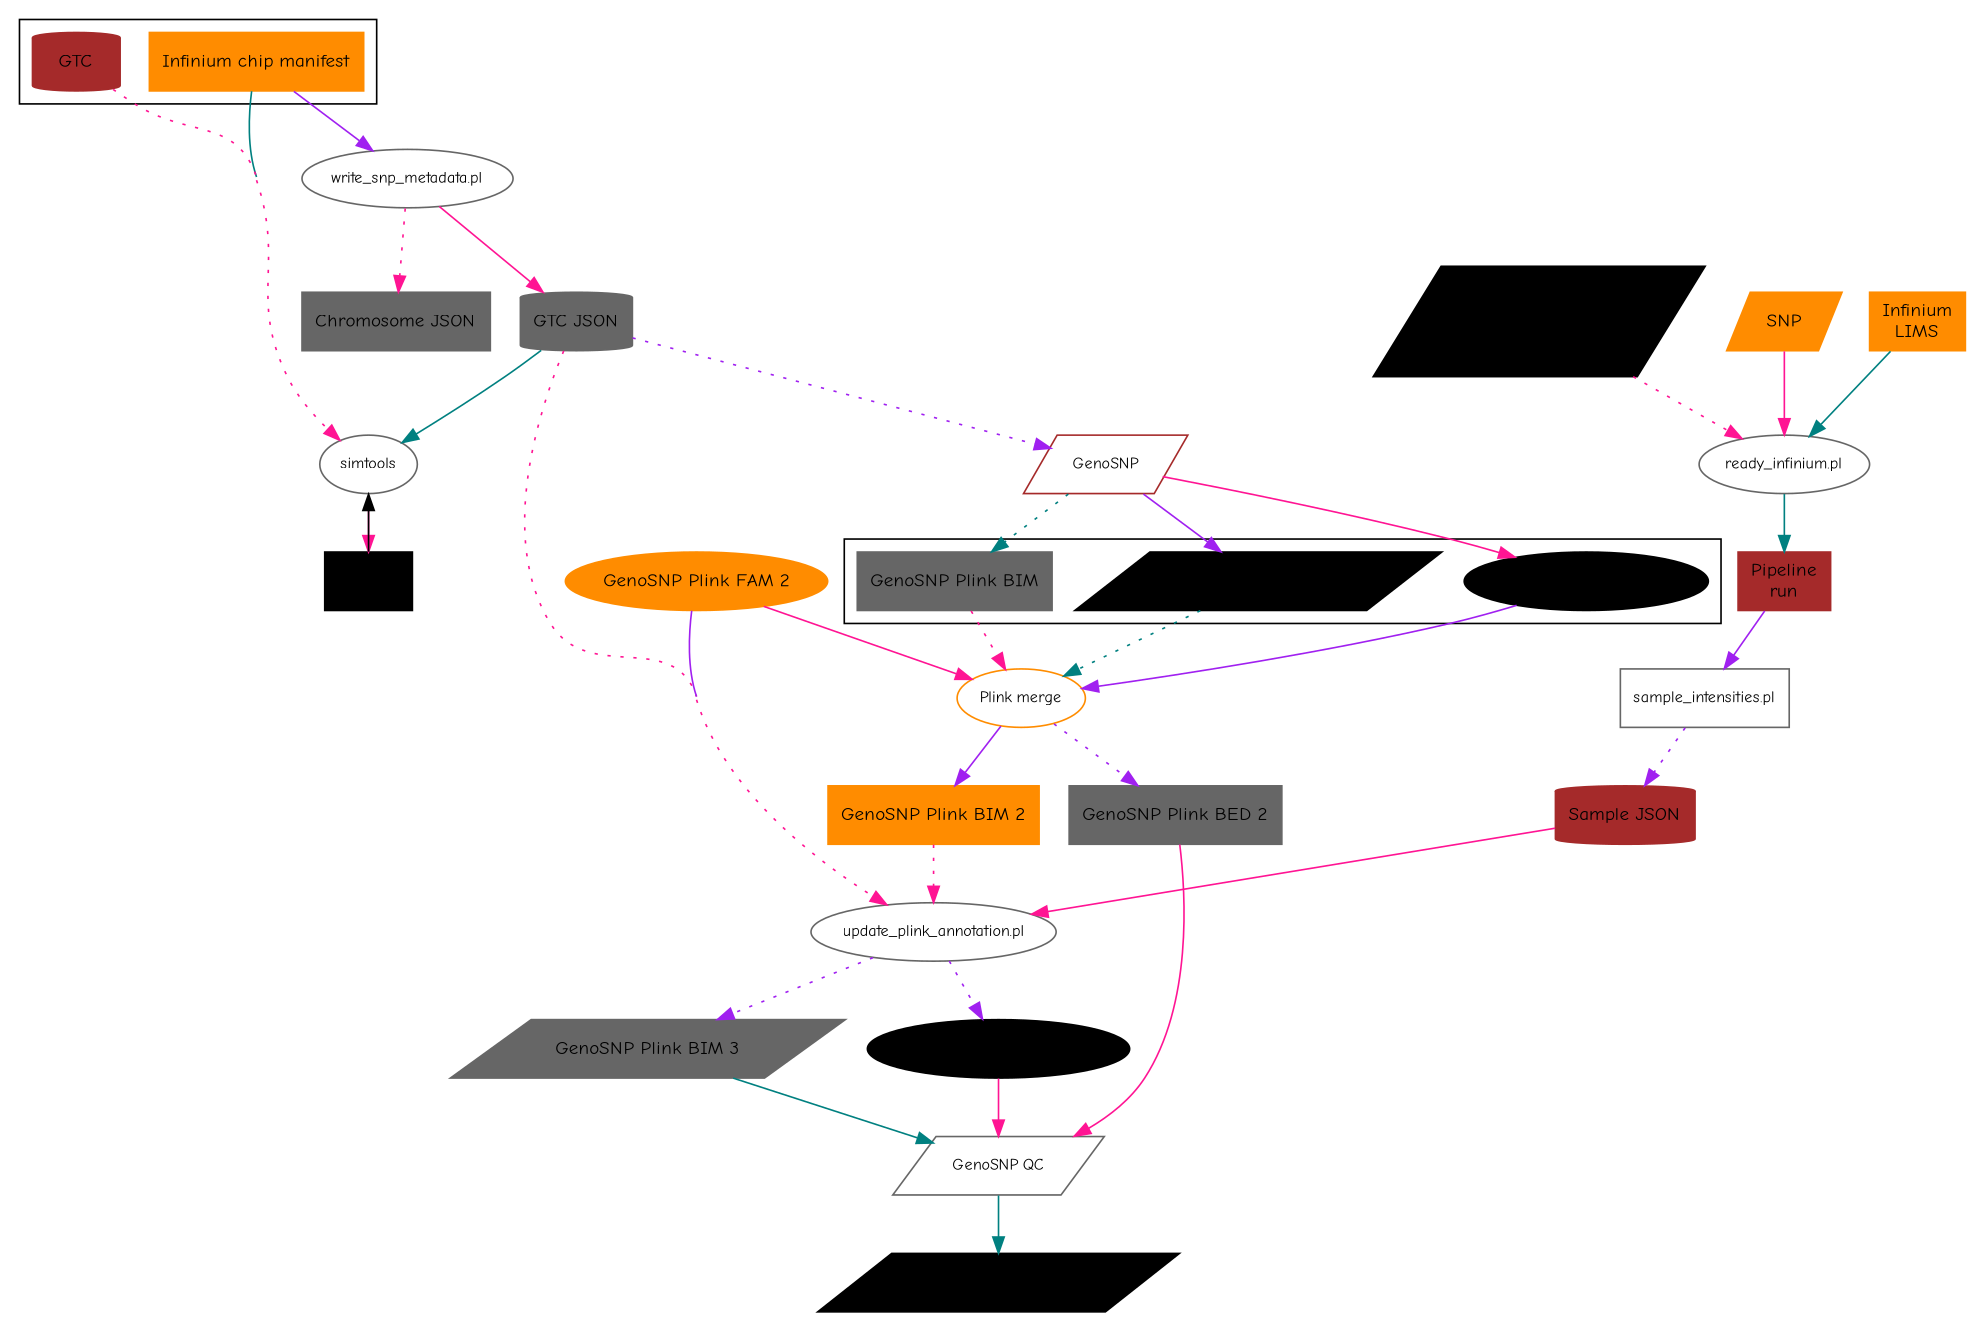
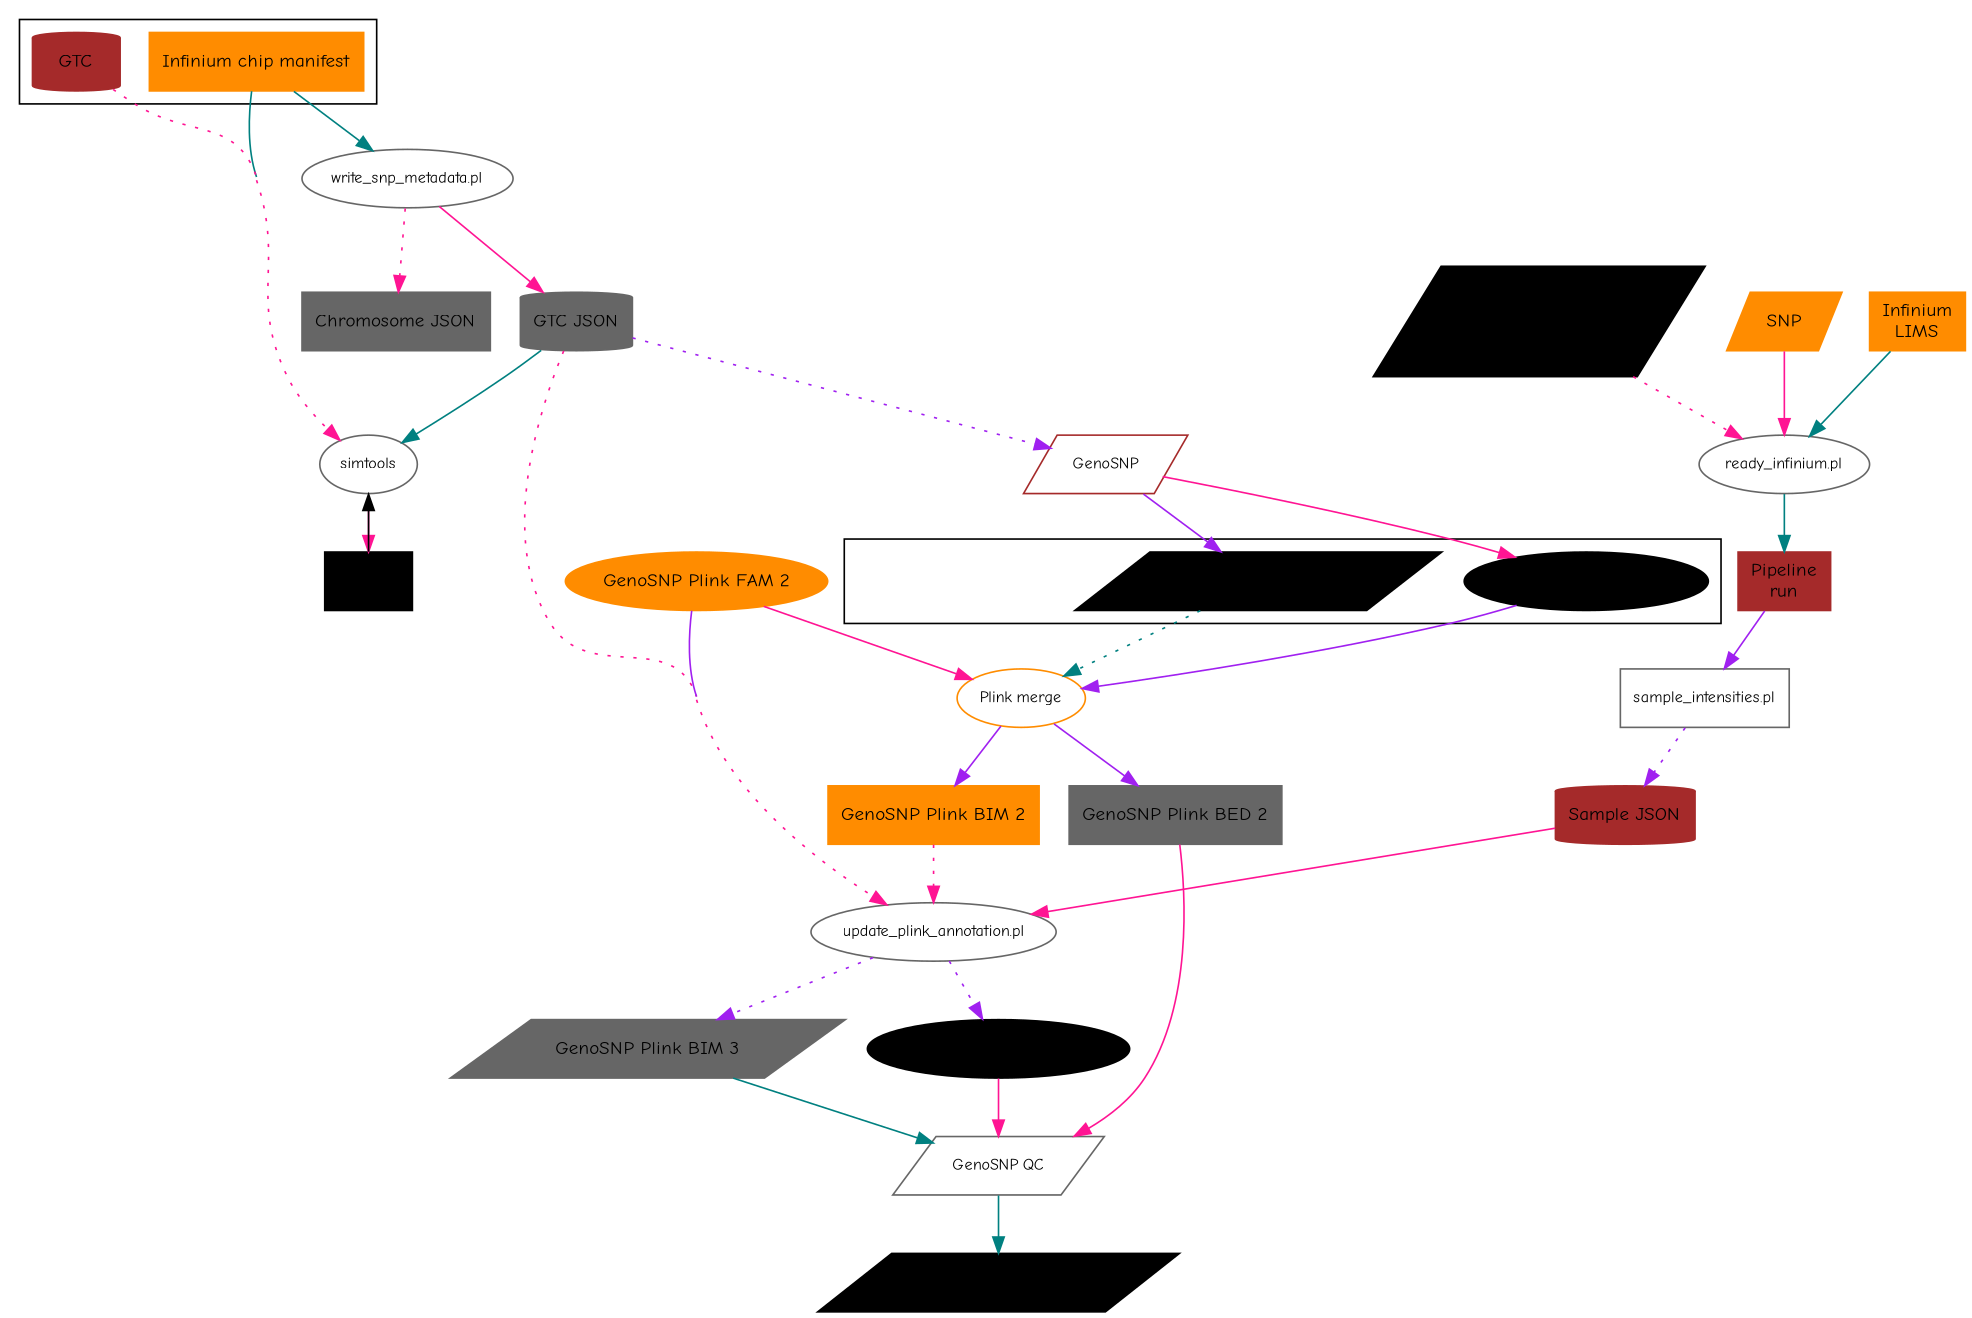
(327, 116) -> (327, 116)
(955, 581) -> none
(1089, 750) -> (1089, 750)
